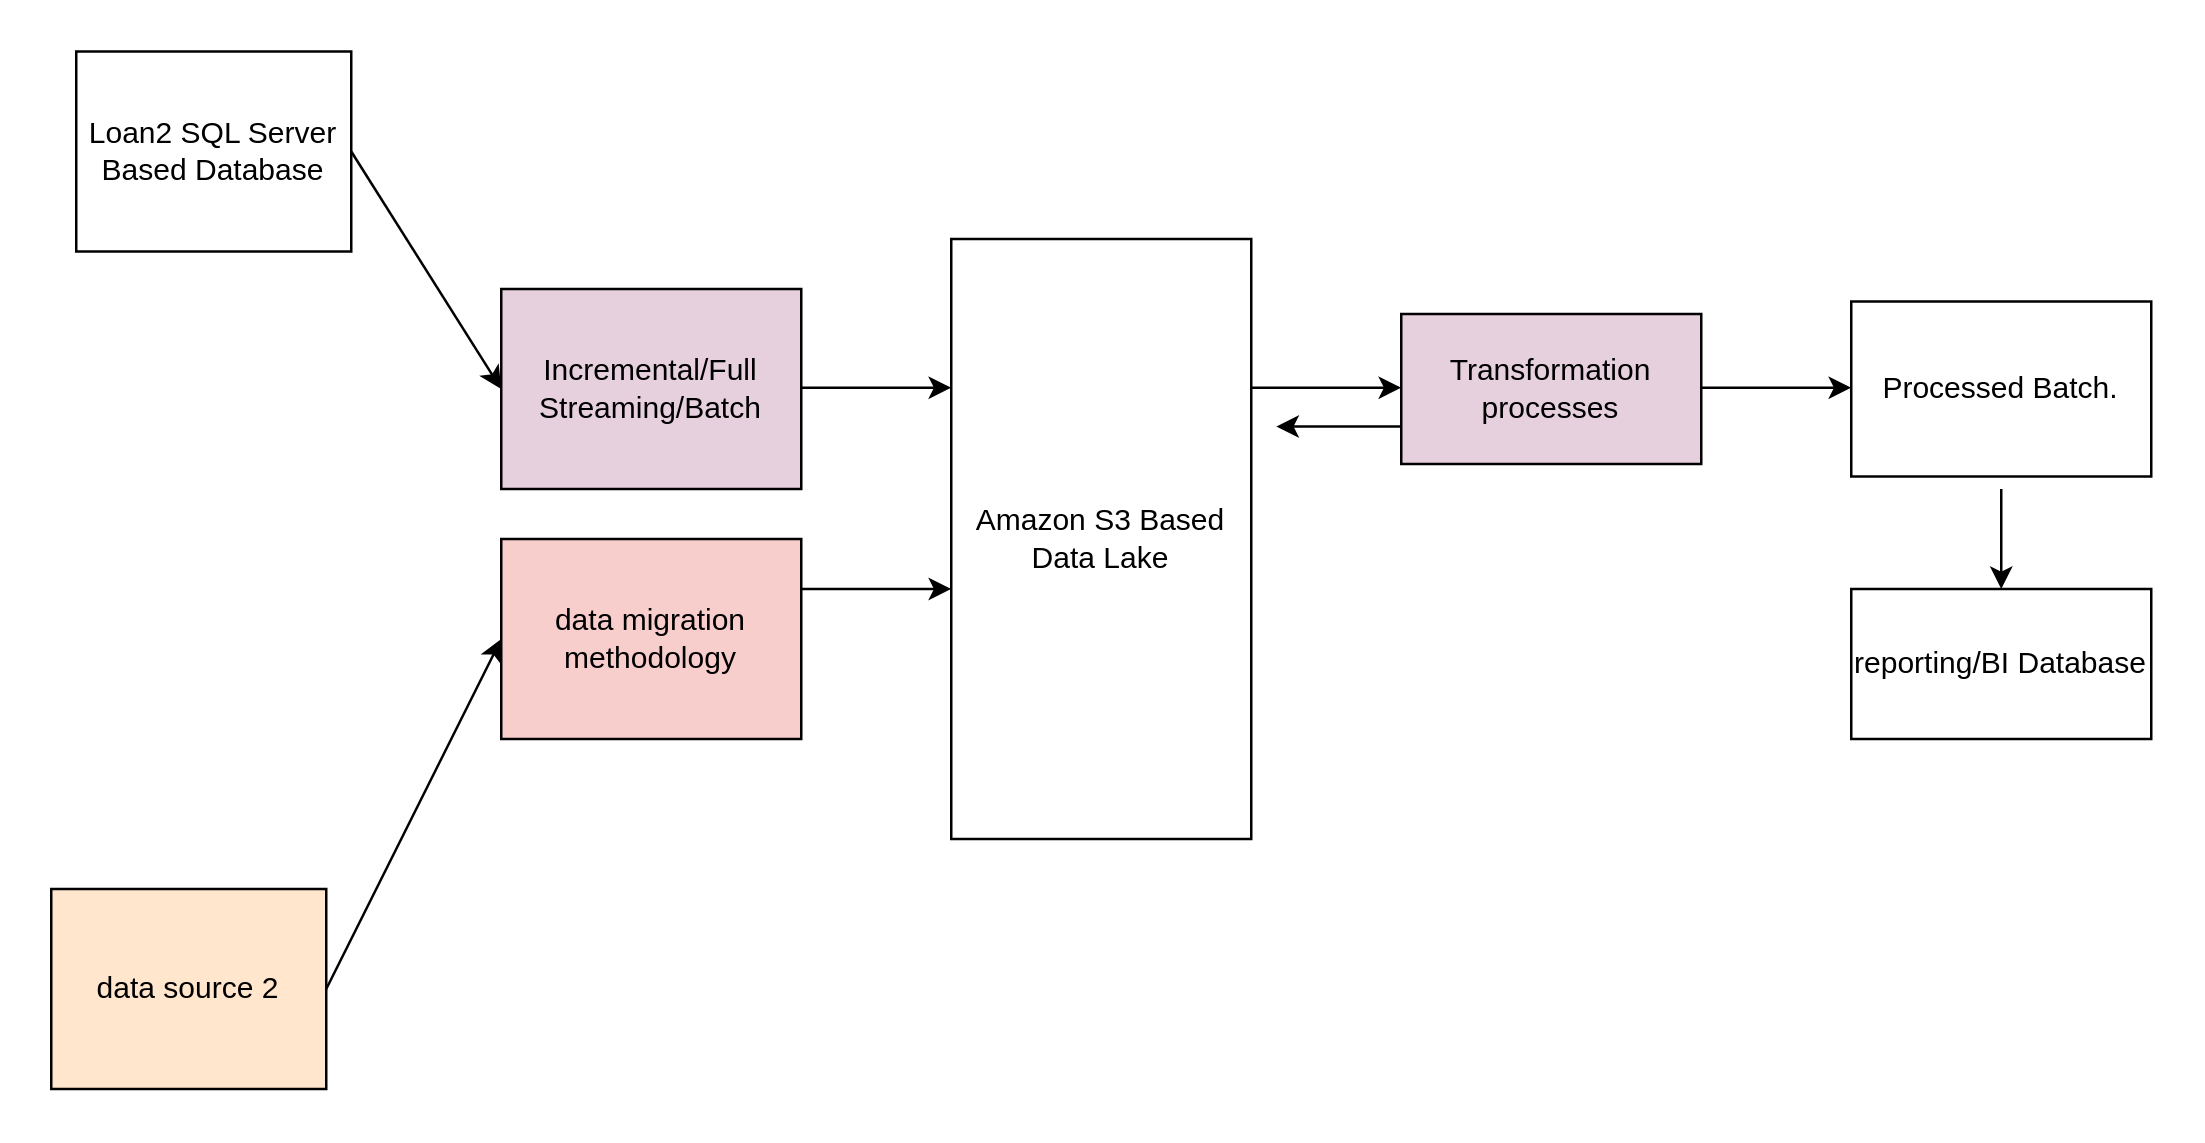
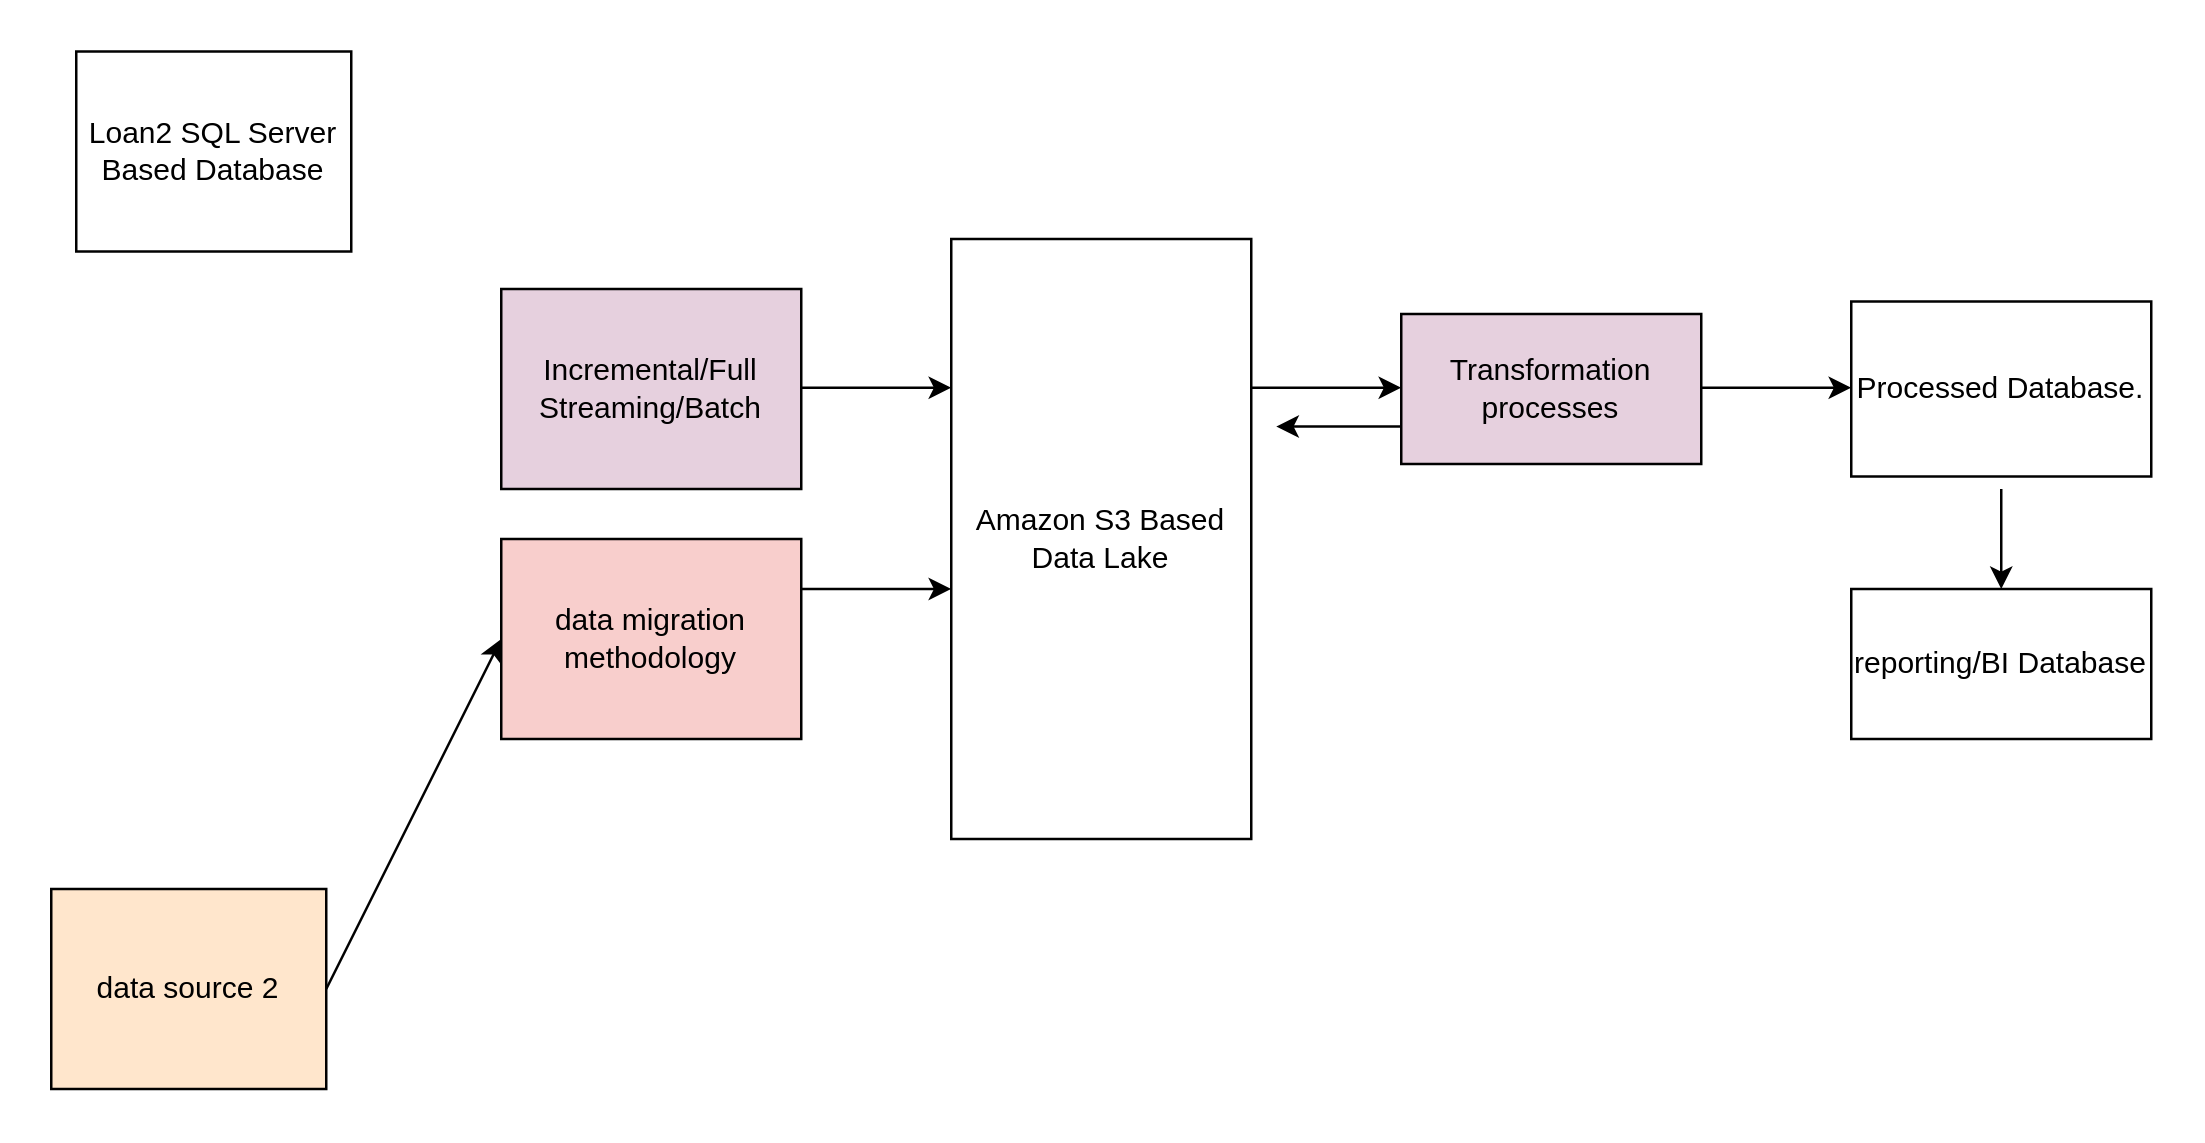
(422, 263) -> none
(2001, 389) -> (2001, 389)
